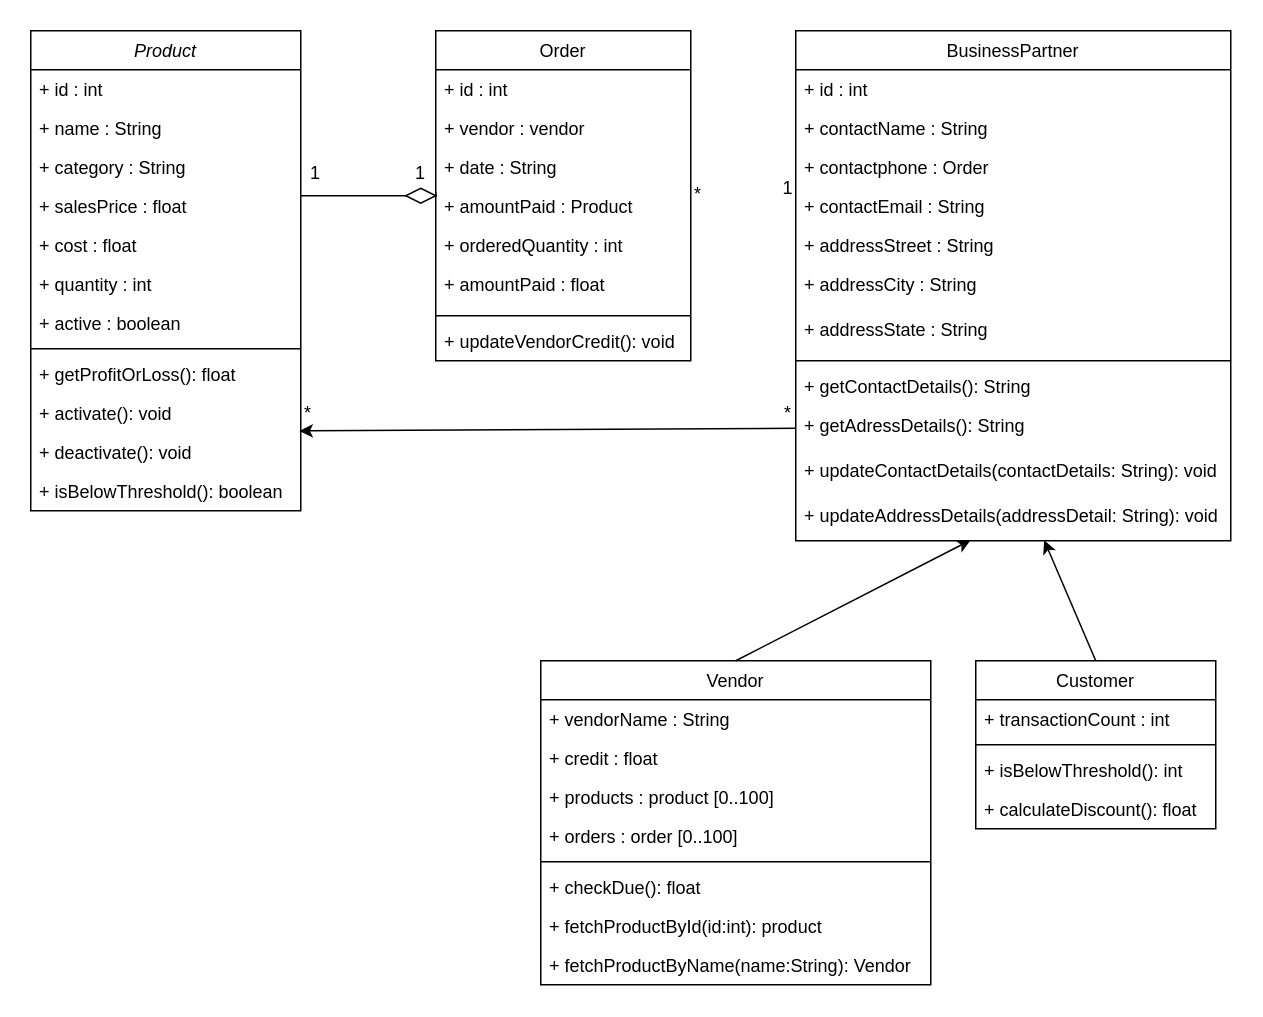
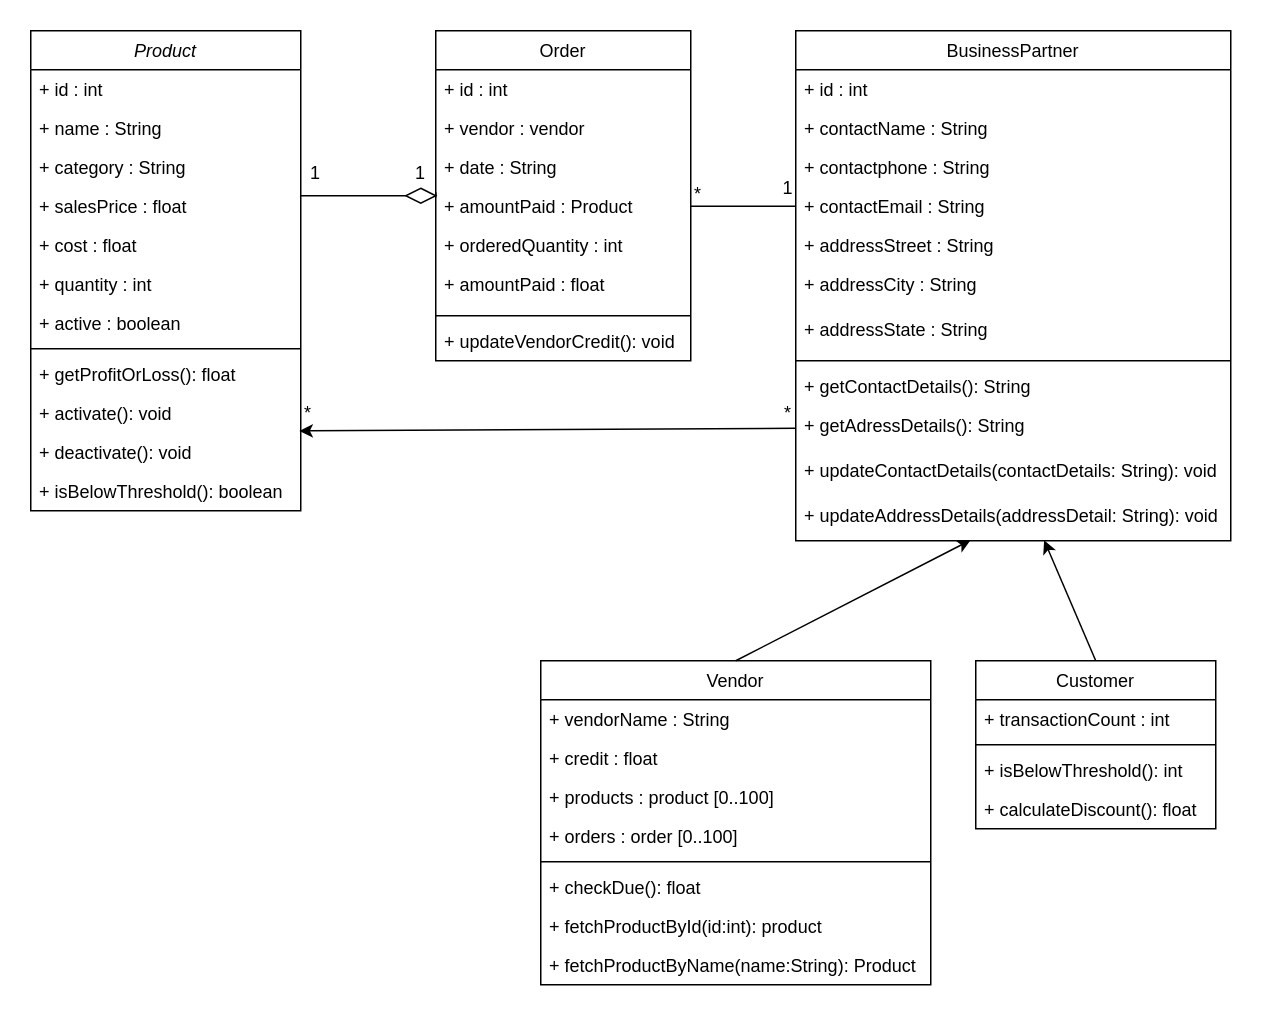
(906, 168) -> (908, 168)
none -> (742, 206)
(744, 966) -> (749, 966)
